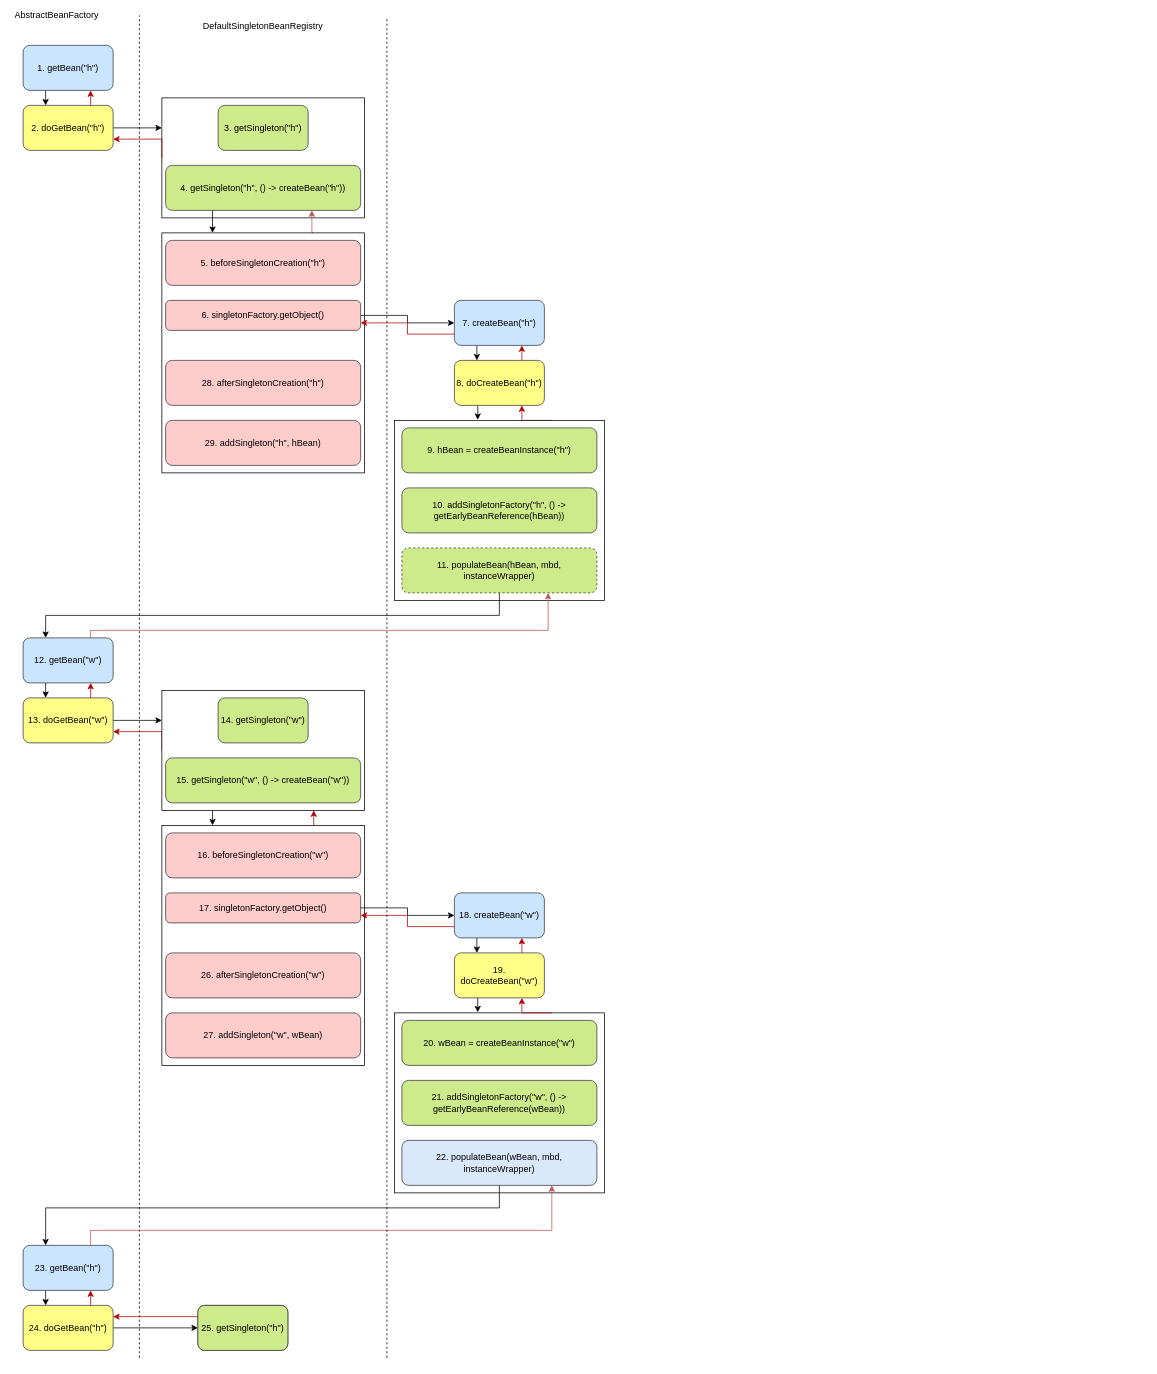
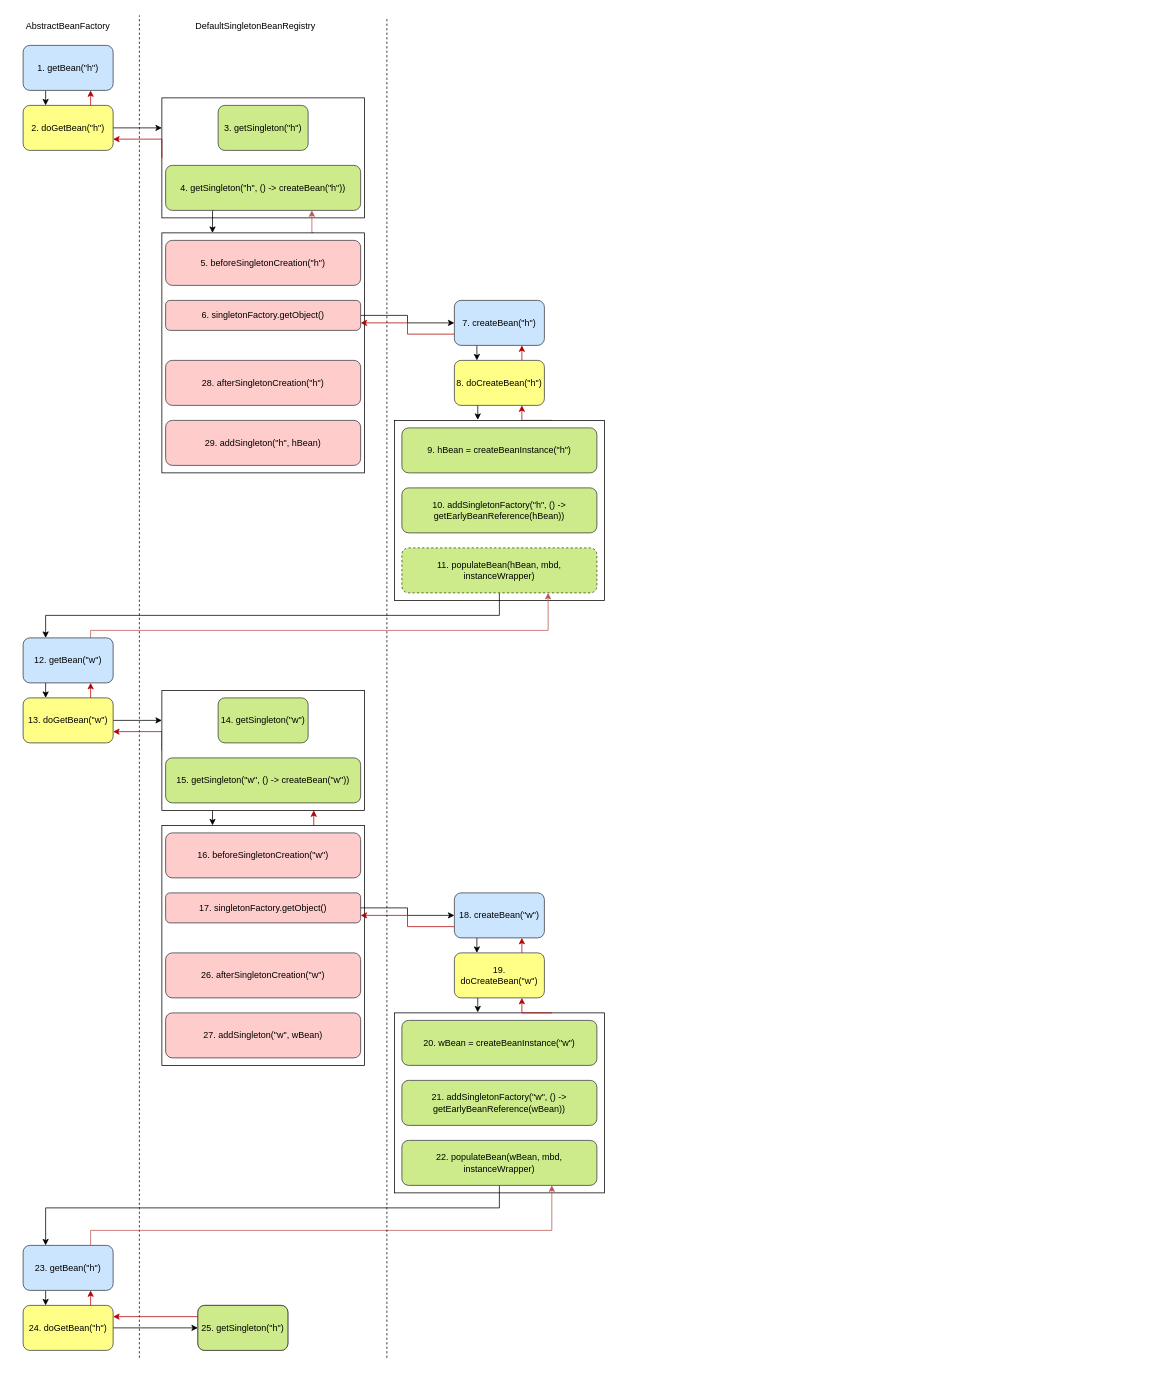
(57, 15) -> (68, 27)
(263, 27) -> (255, 27)
(499, 1163) -> (499, 1163)
